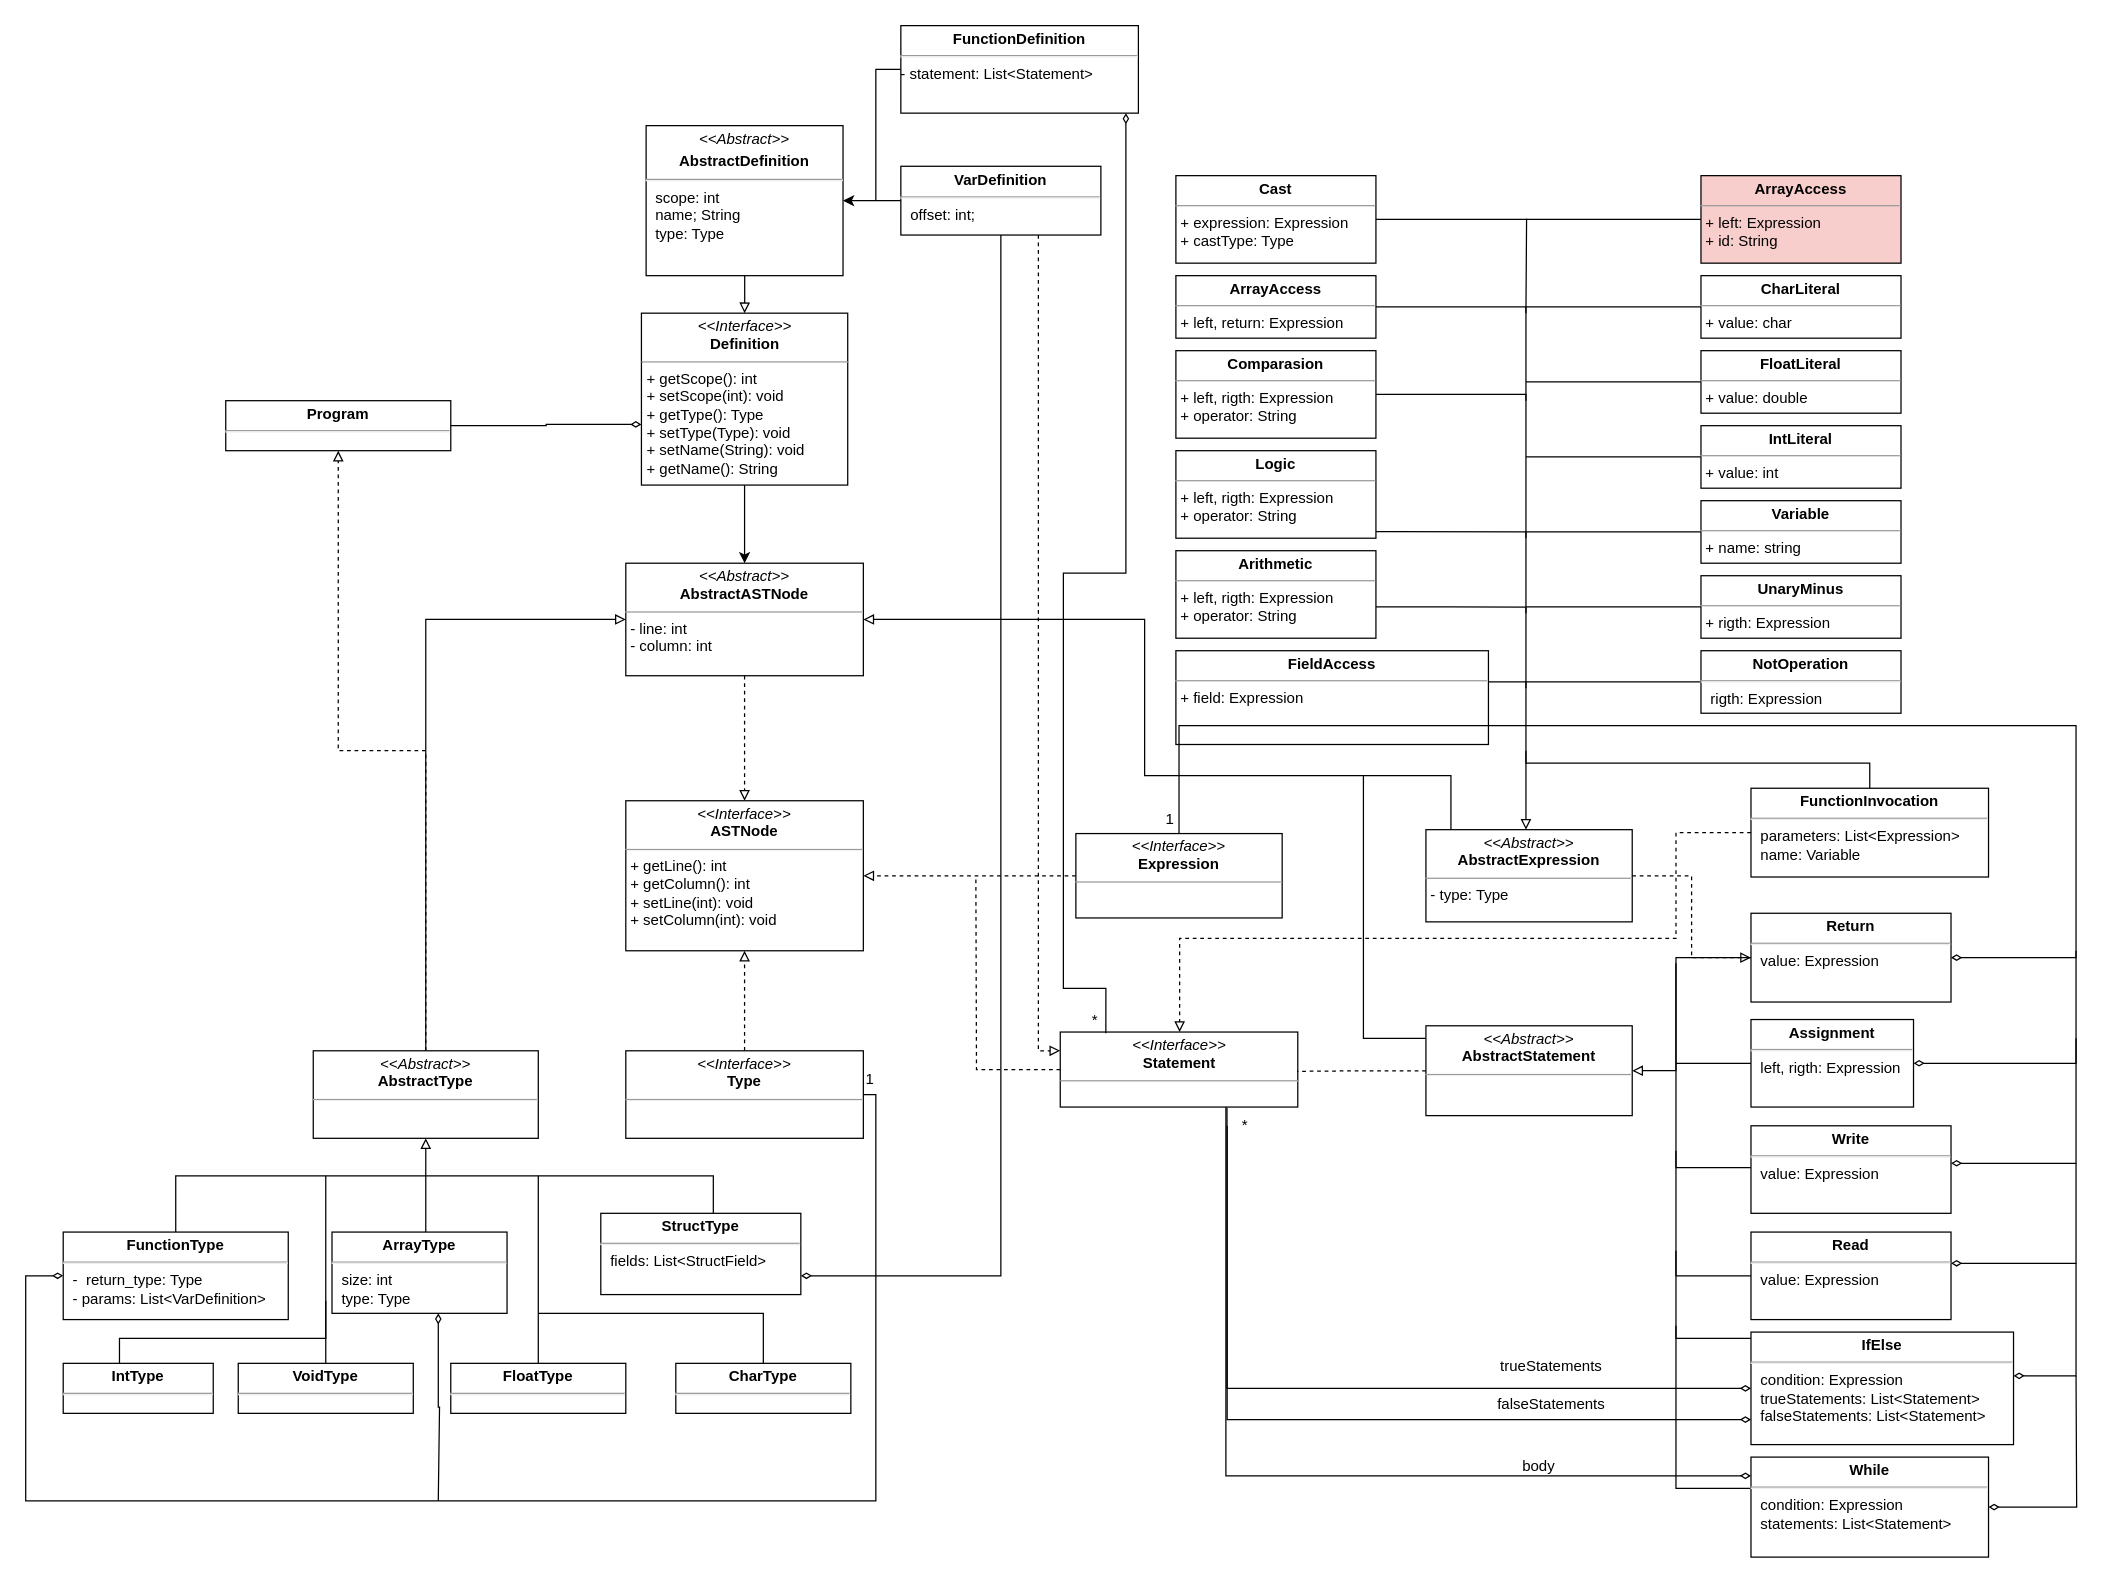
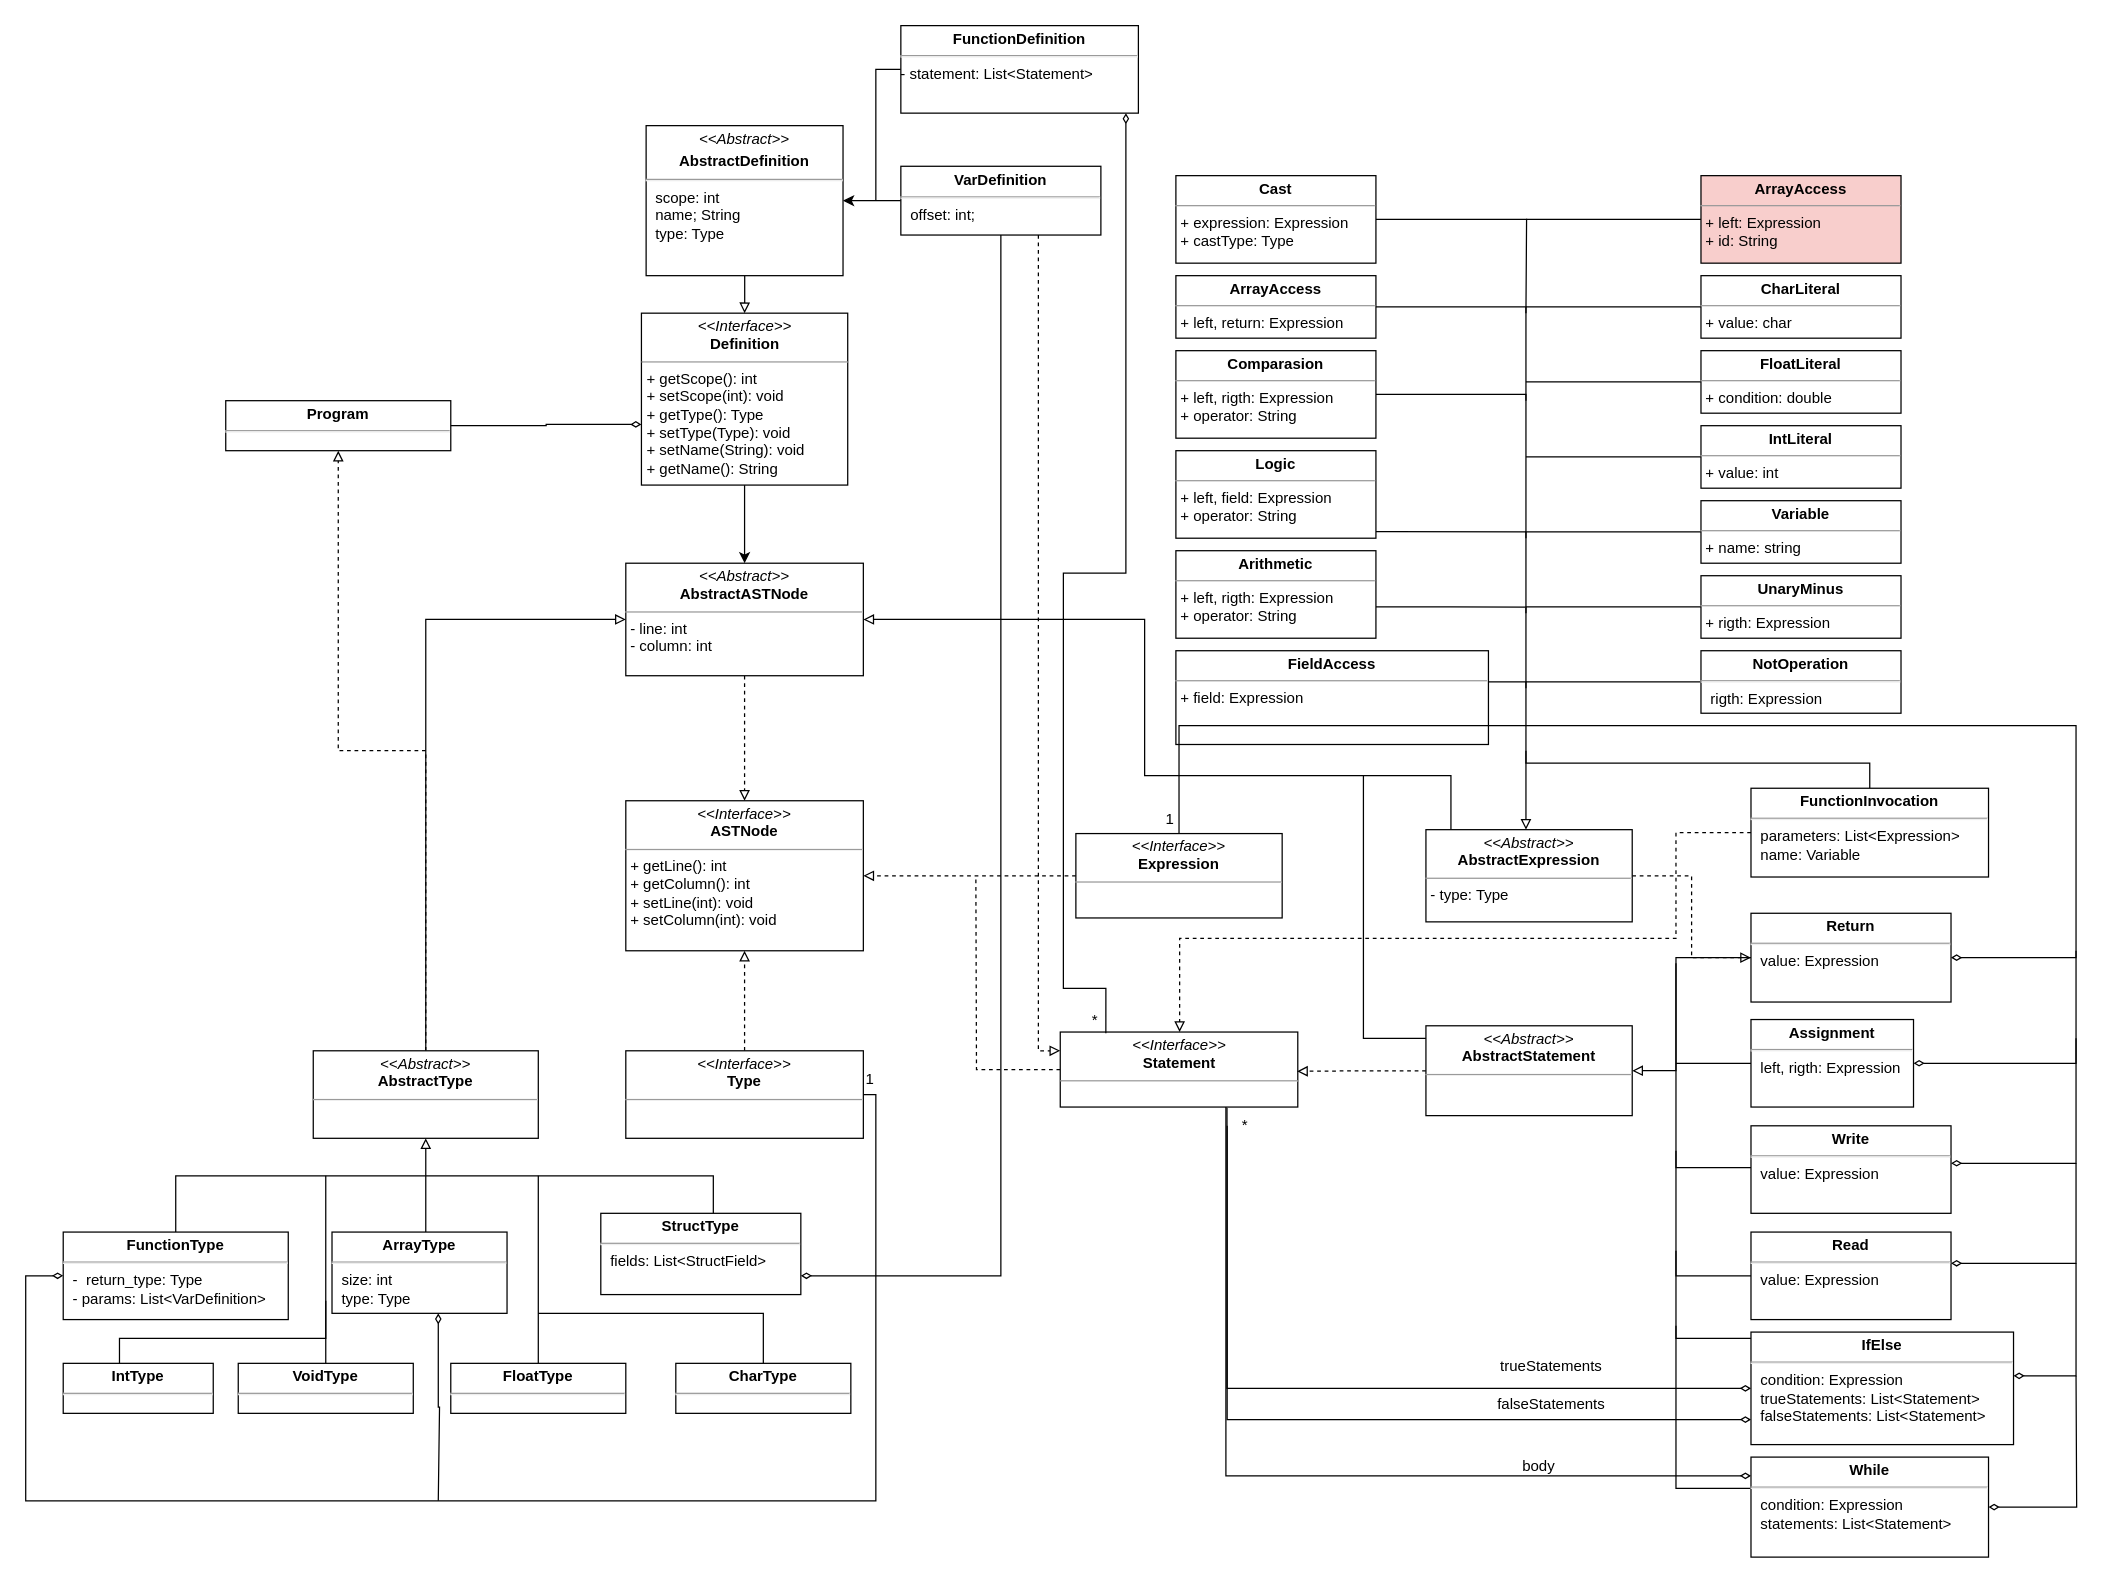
(1754, 369) -> (1769, 369)
(1265, 478) -> (1263, 478)
(1303, 1071) -> (1308, 1071)
